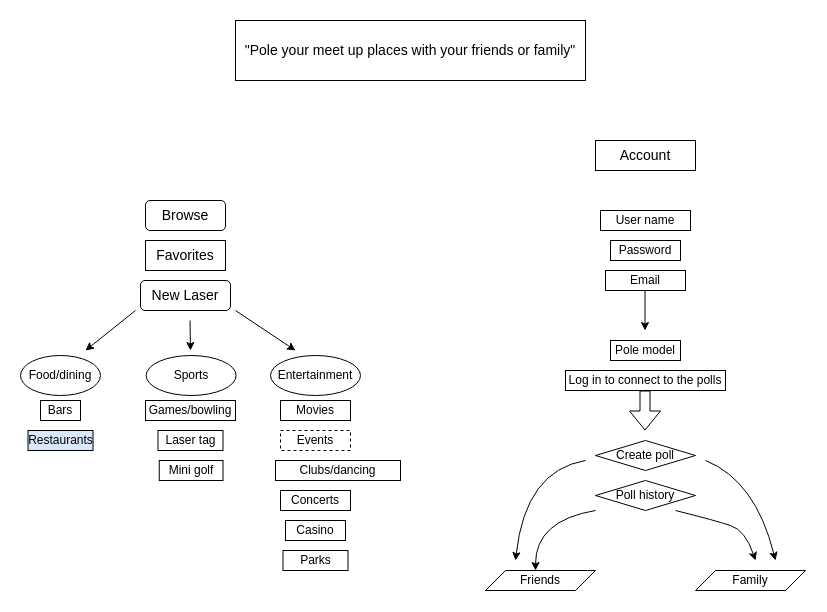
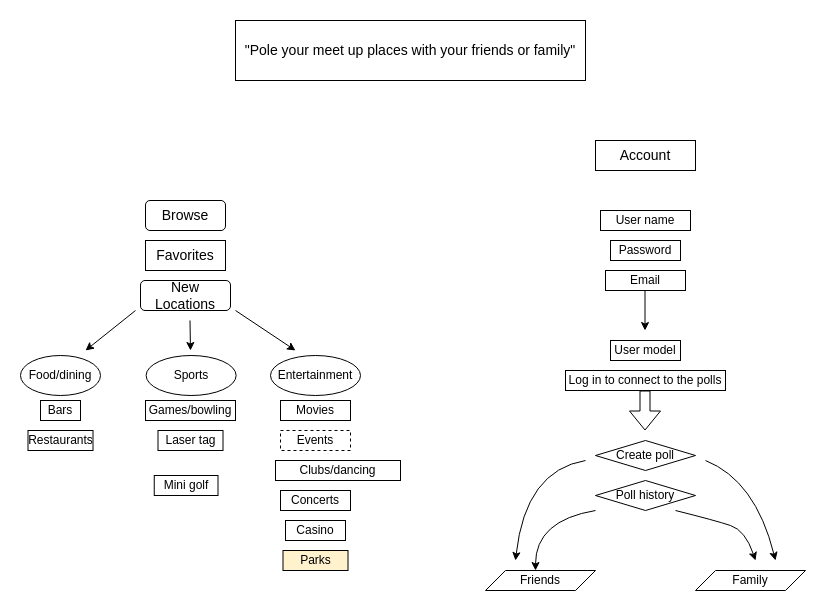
(186, 296) -> (186, 296)
(646, 351) -> (646, 351)
(61, 441) -> (61, 441)
(191, 471) -> (186, 486)
(316, 561) -> (316, 561)
